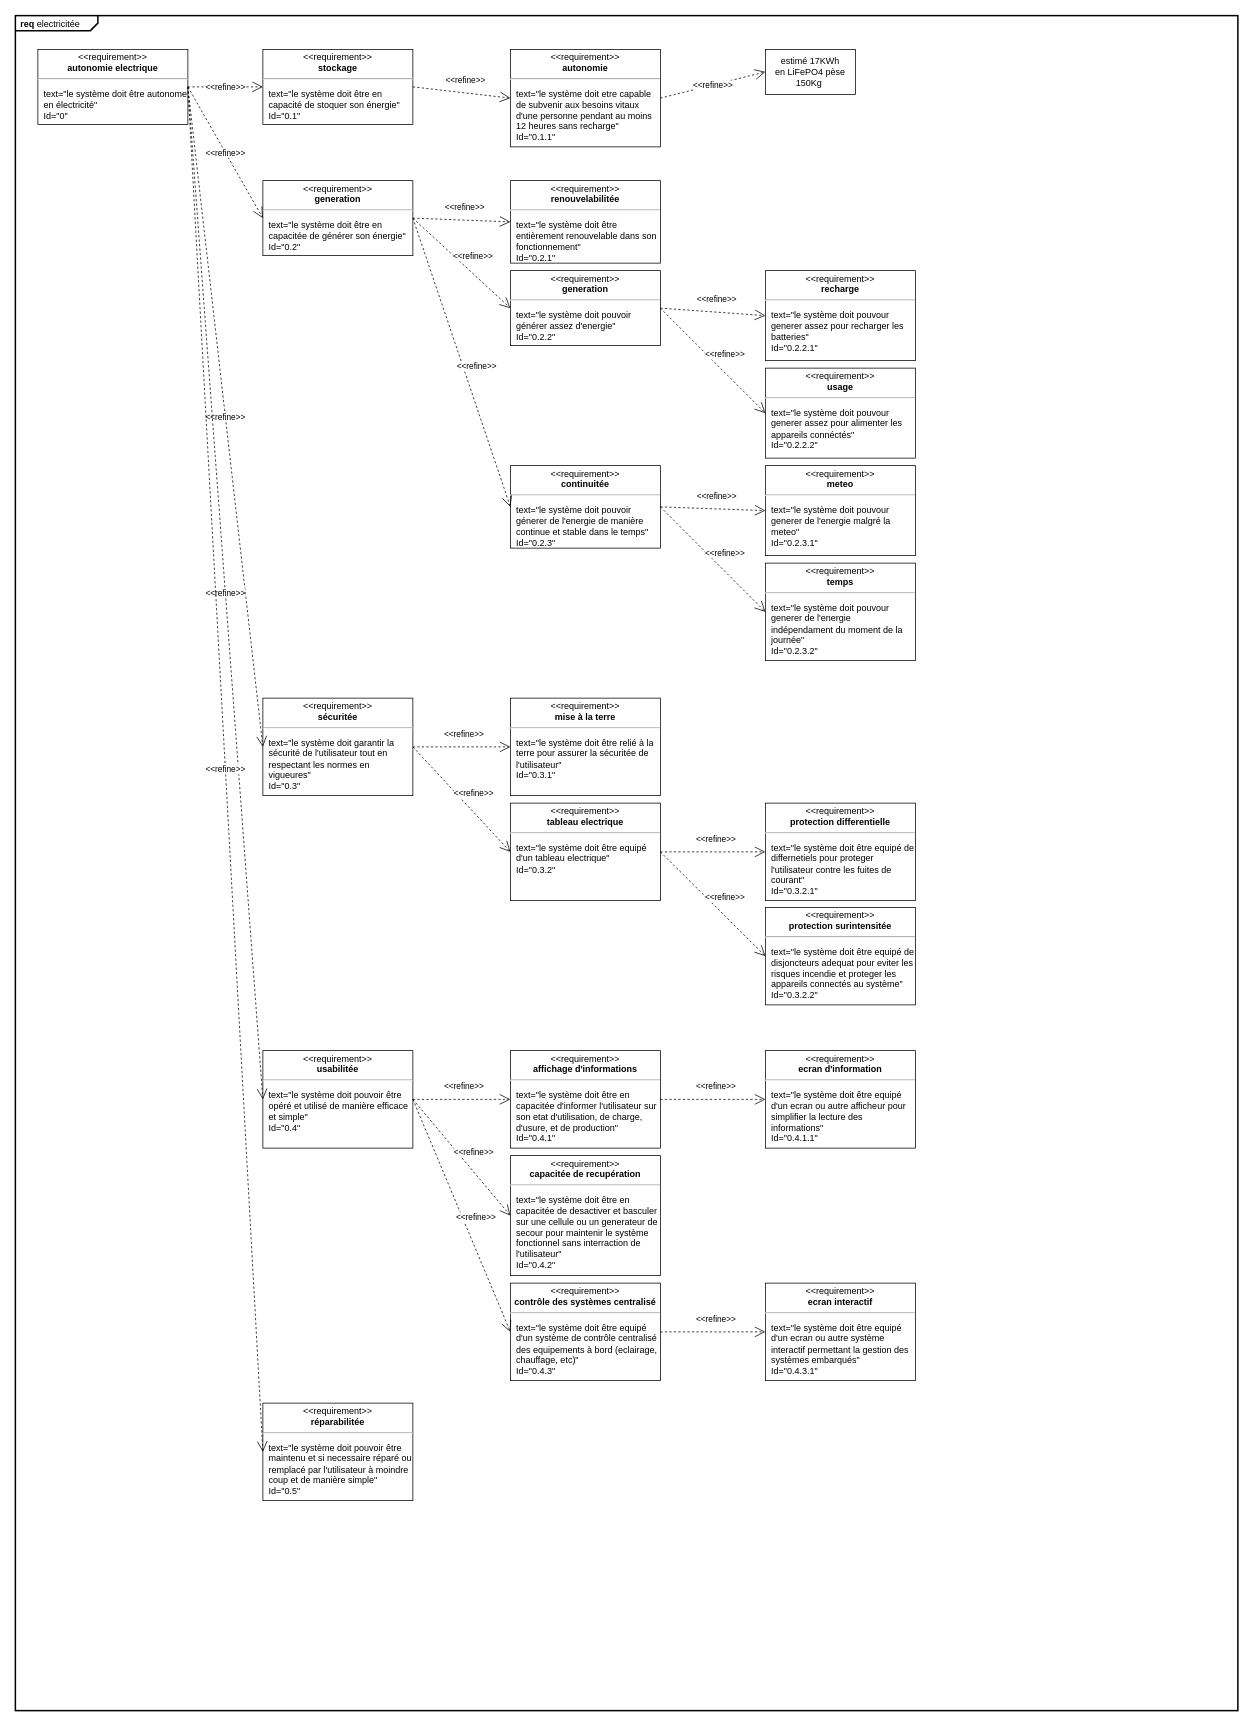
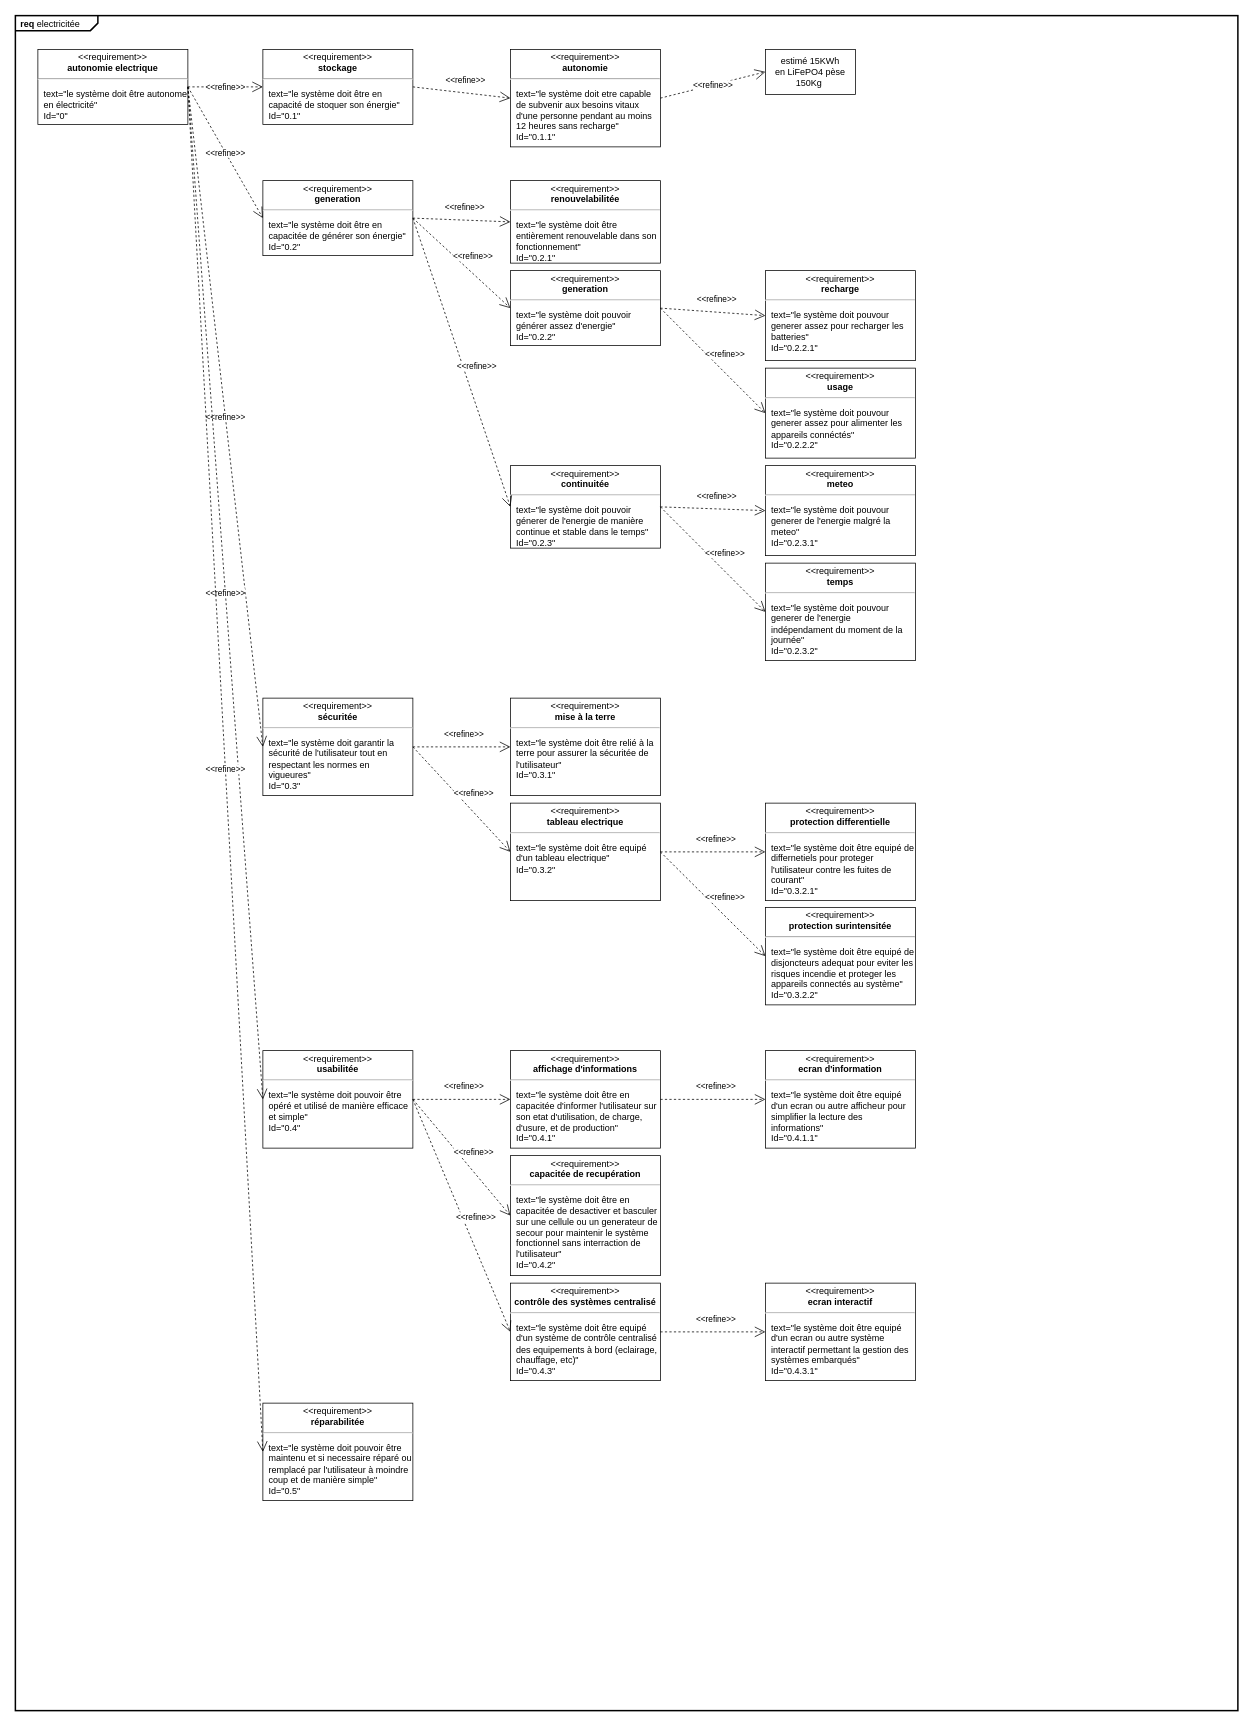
(810, 72) -> (810, 72)
